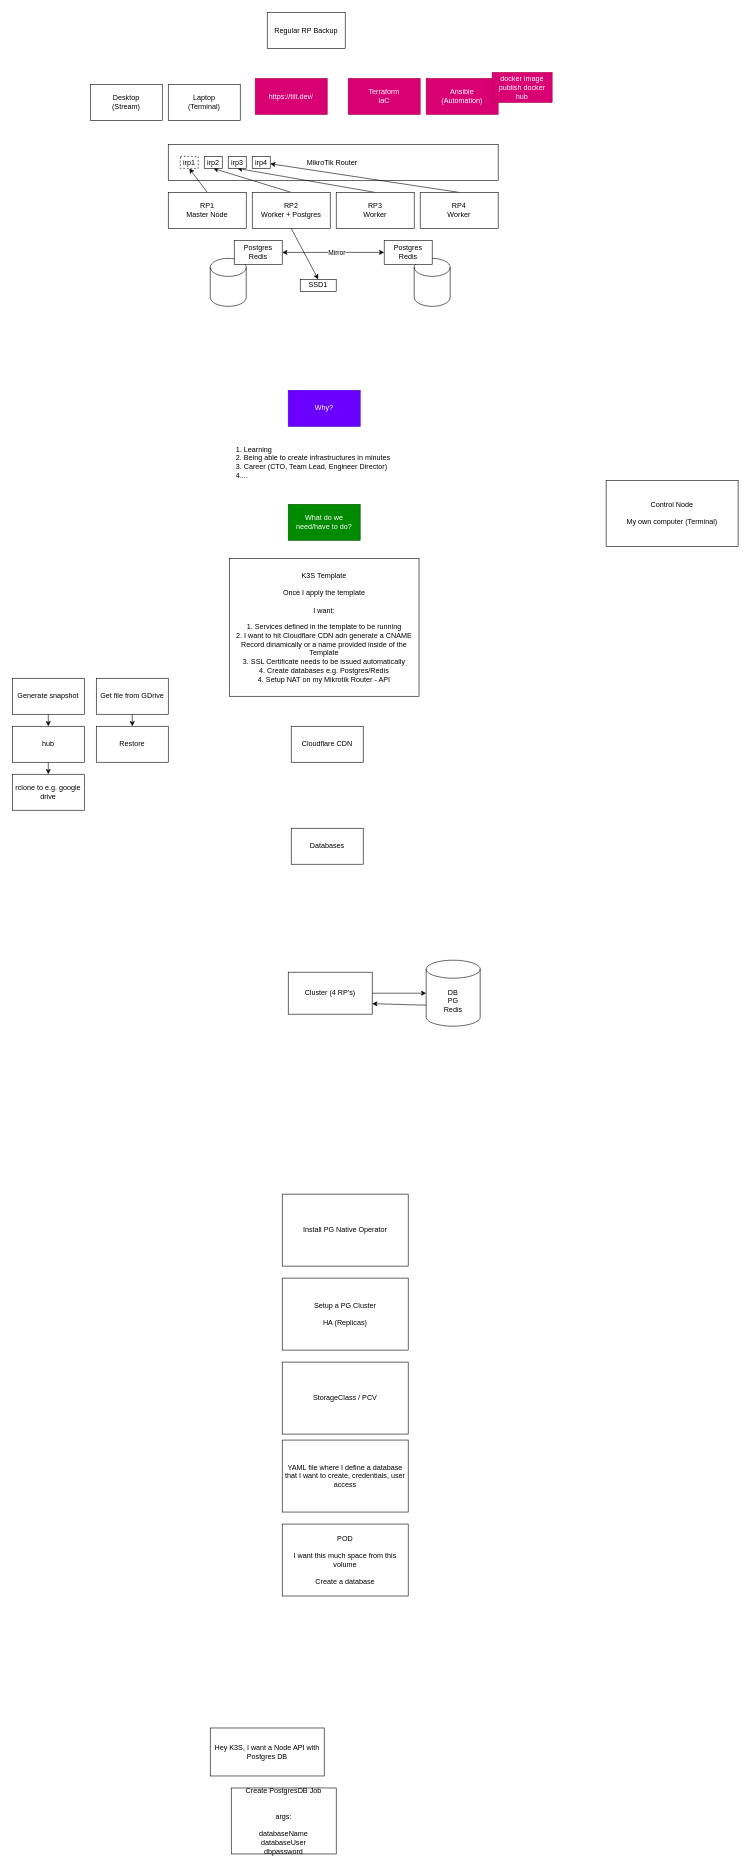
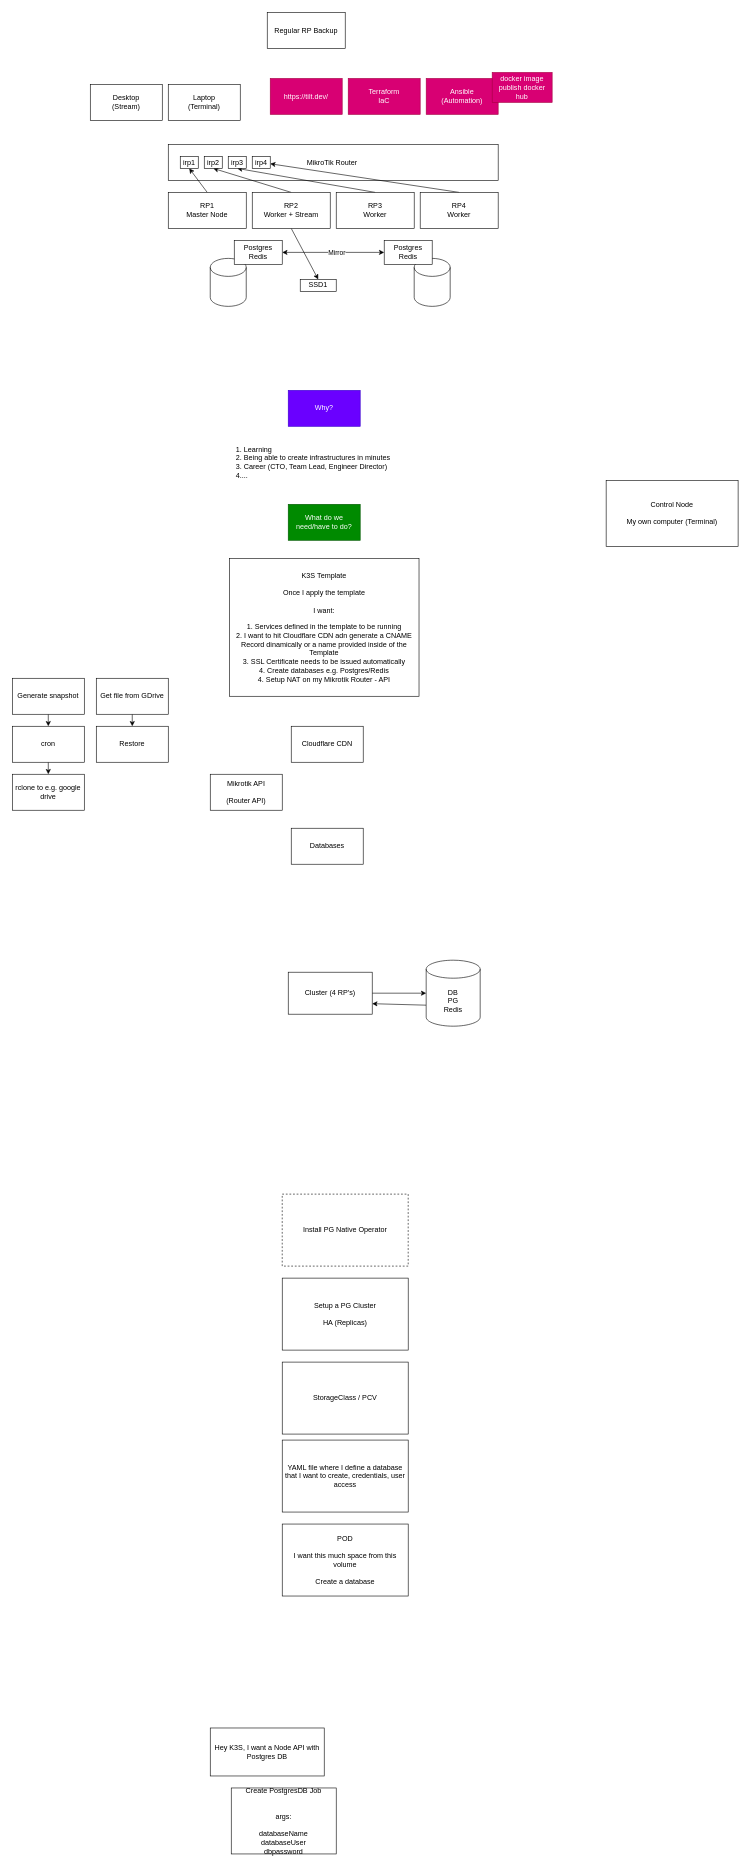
(291, 96) -> (306, 96)
(189, 162) -> (189, 162)
(291, 210) -> (291, 210)
(48, 744) -> (48, 744)
none -> (246, 792)
(345, 1230) -> (345, 1230)
